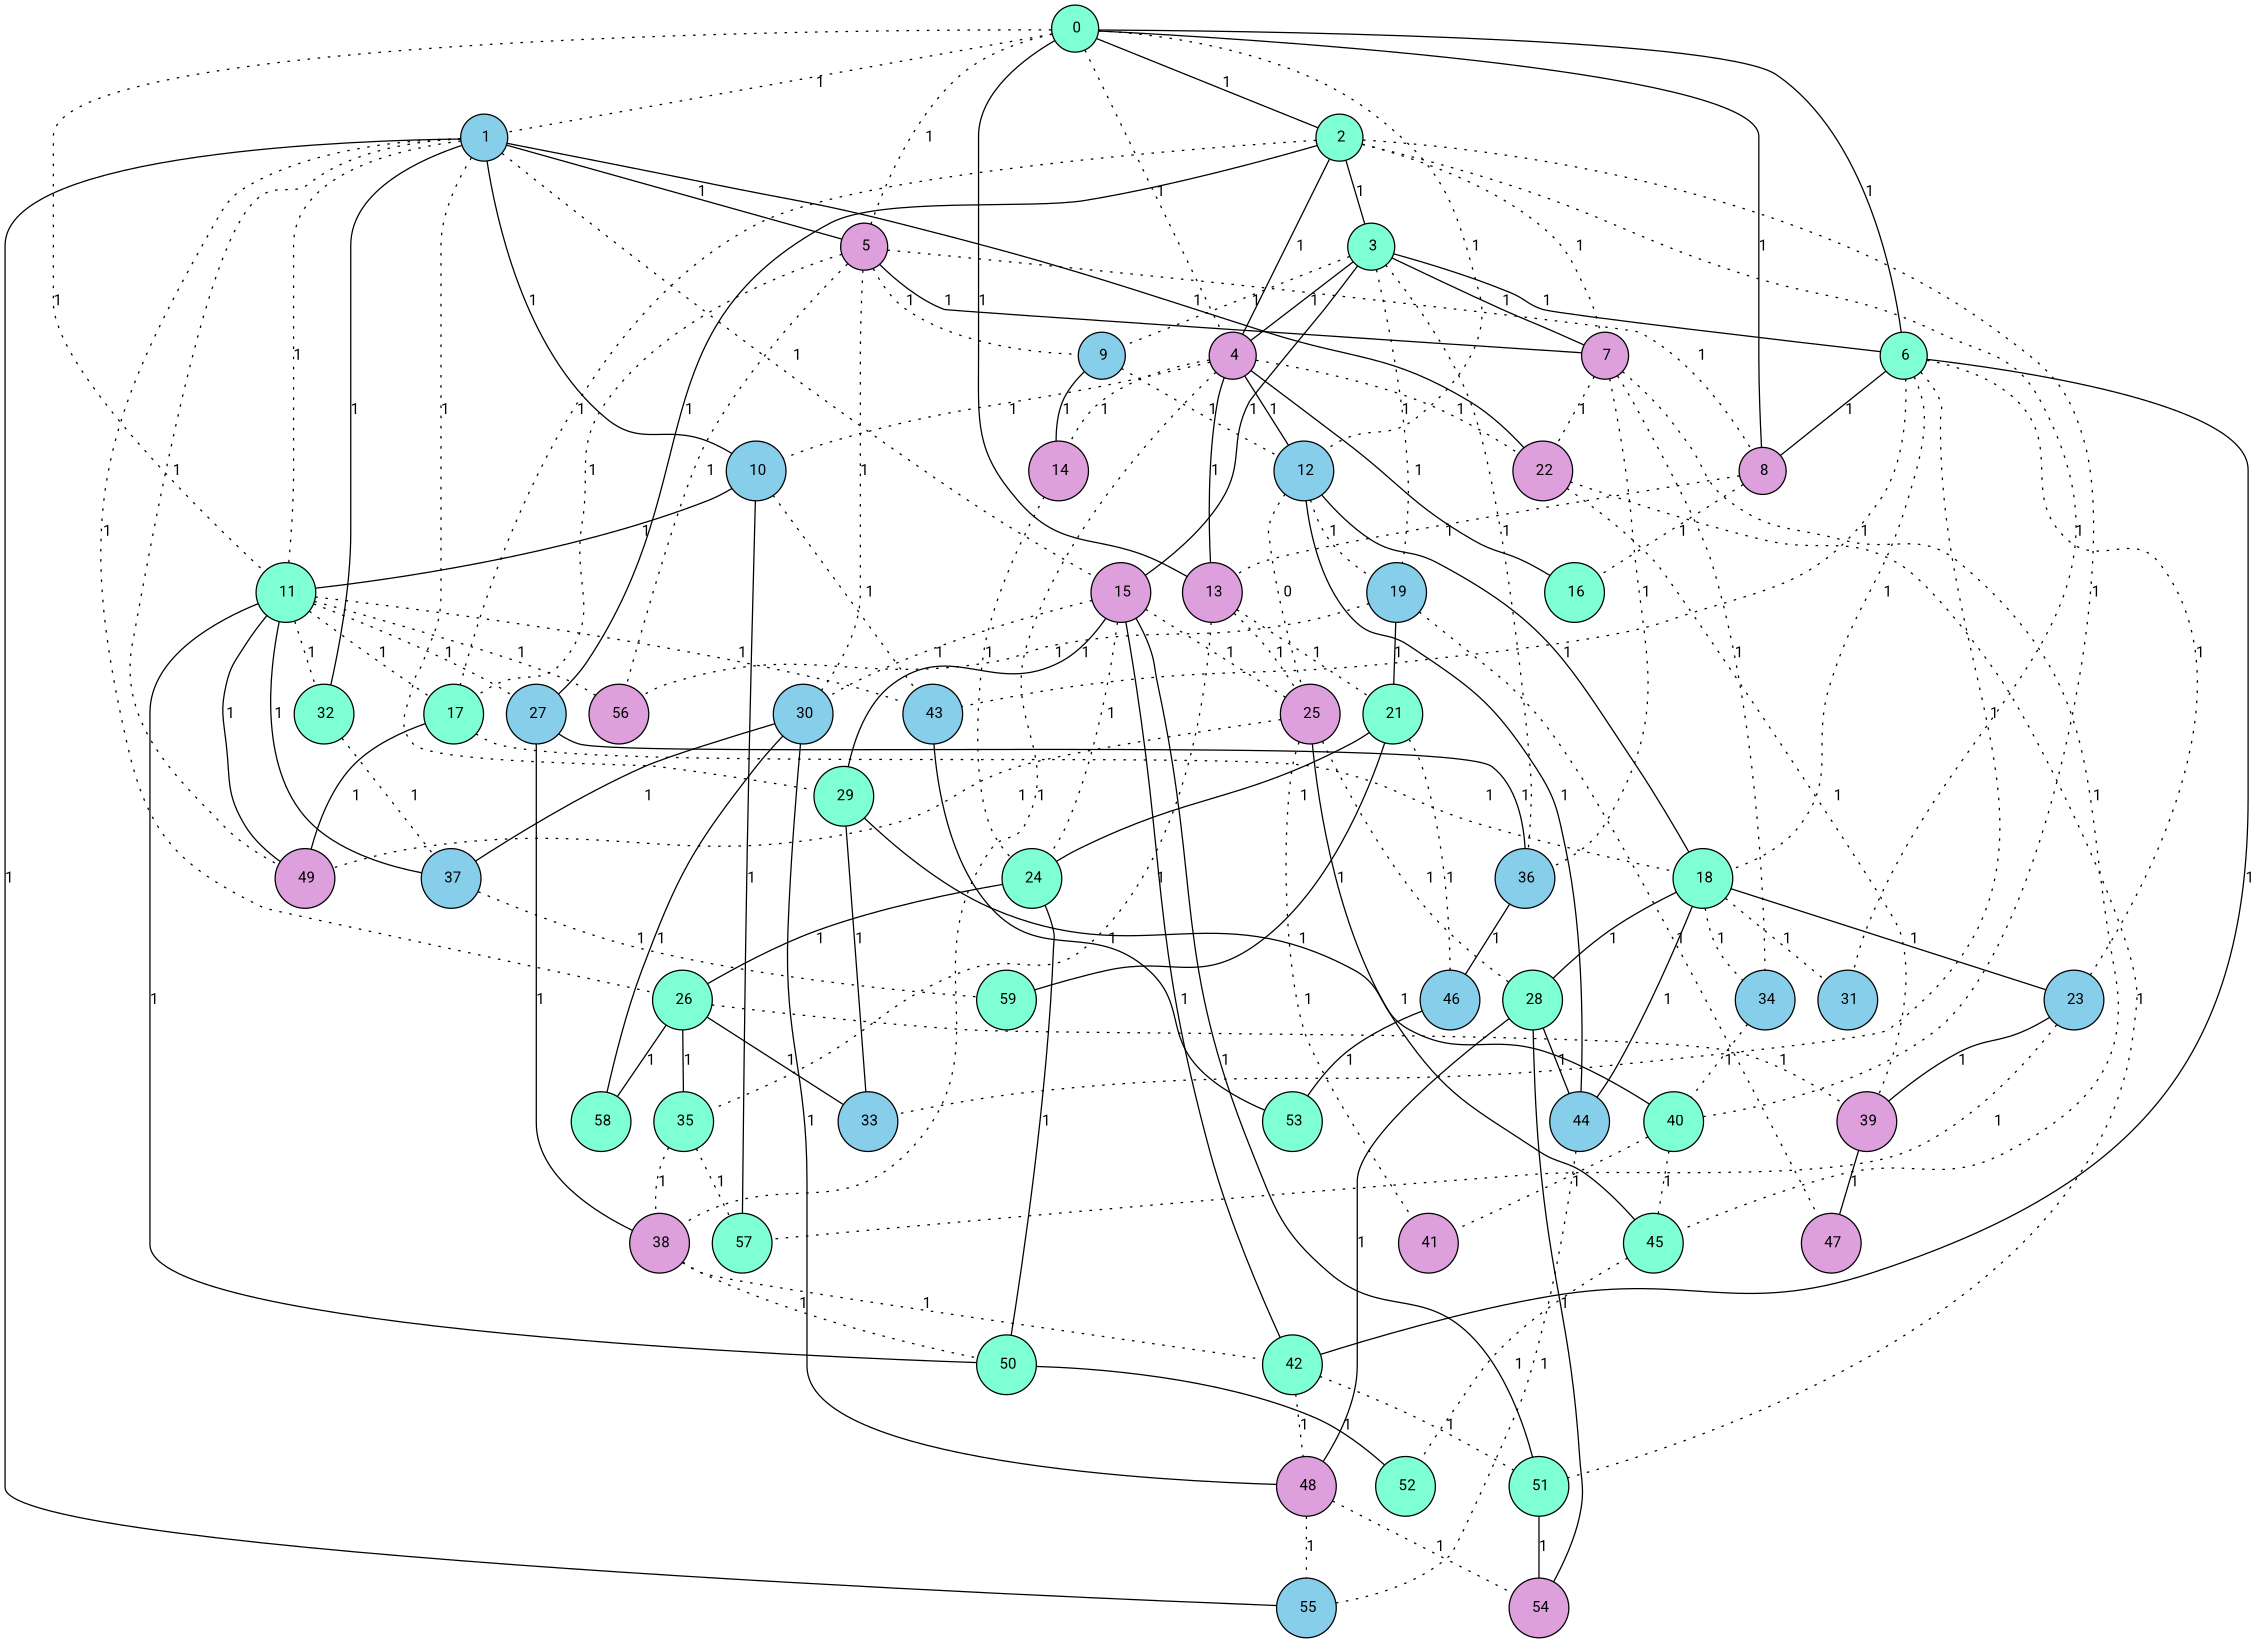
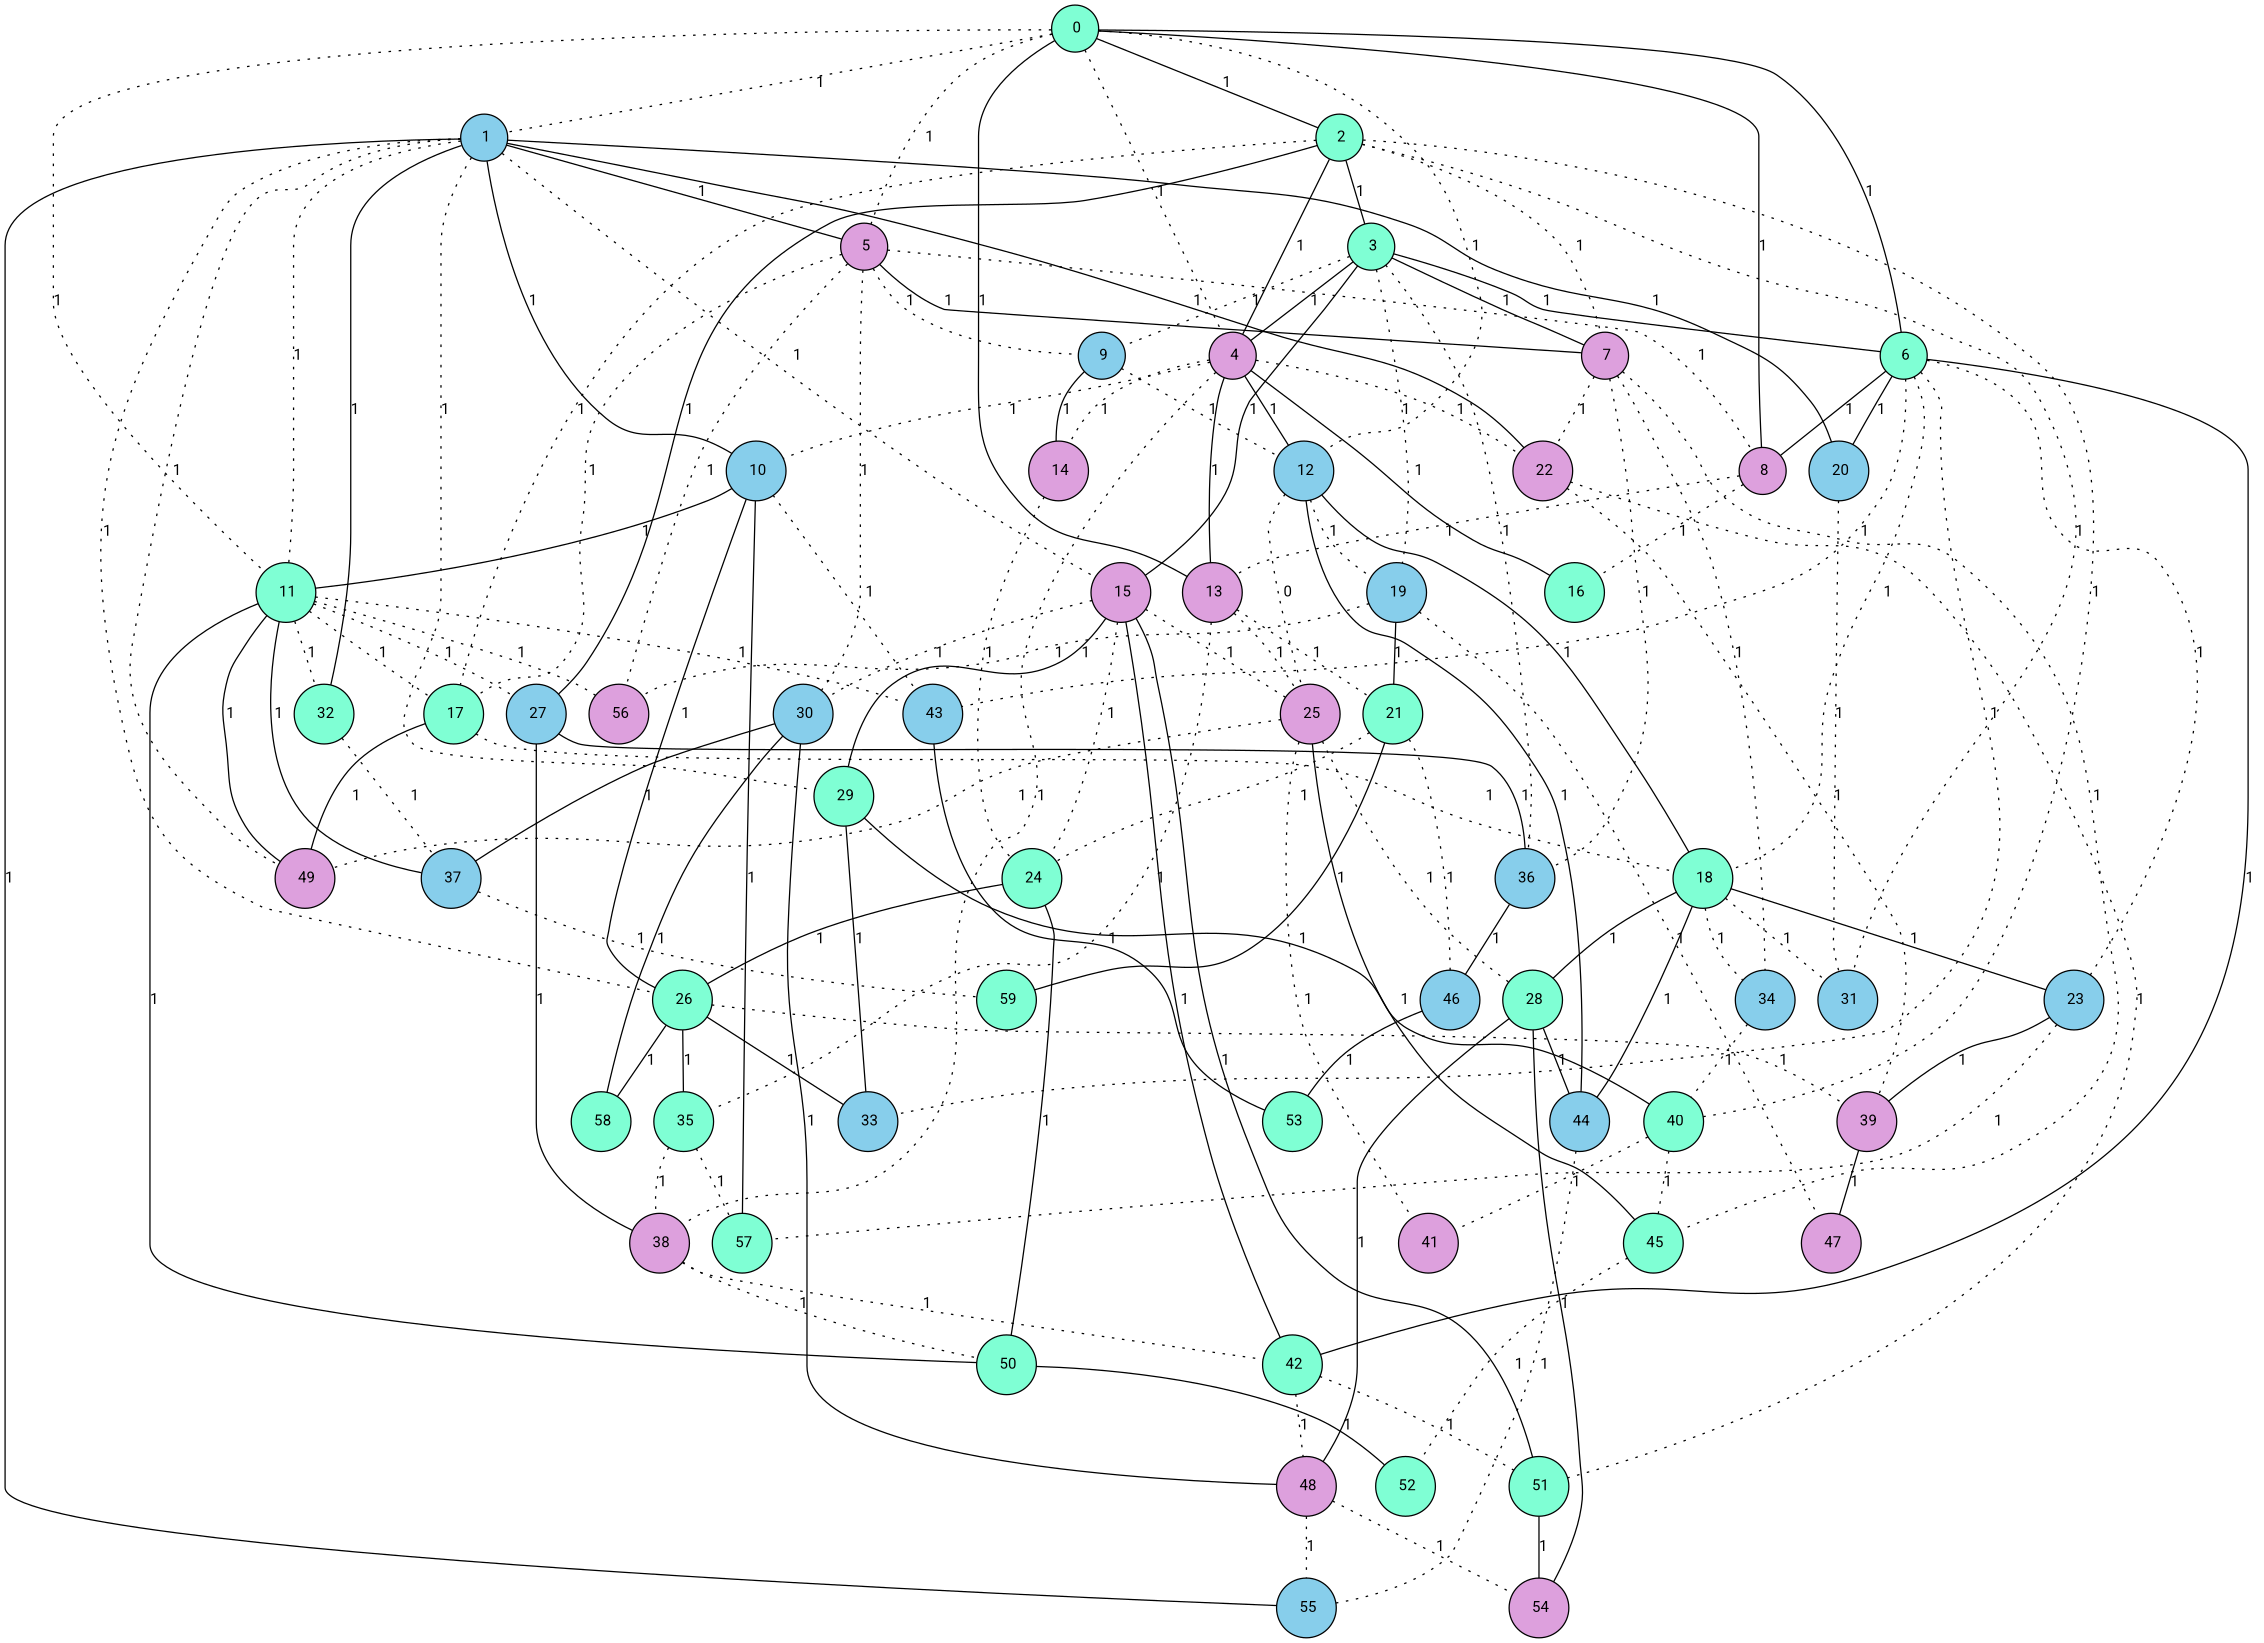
none -> (1839, 471)
none -> (663, 738)
(1213, 798) -> (1213, 798)
